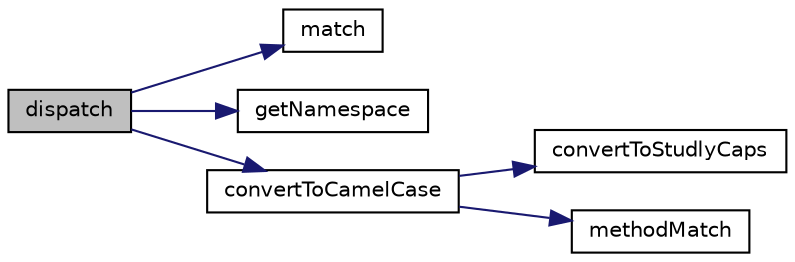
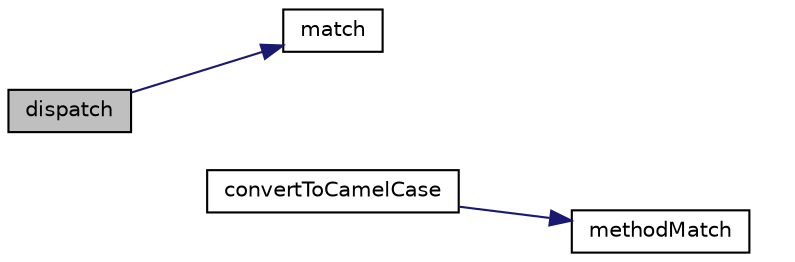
(333, 111) -> none
(188, 147) -> none
(661, 151) -> none
